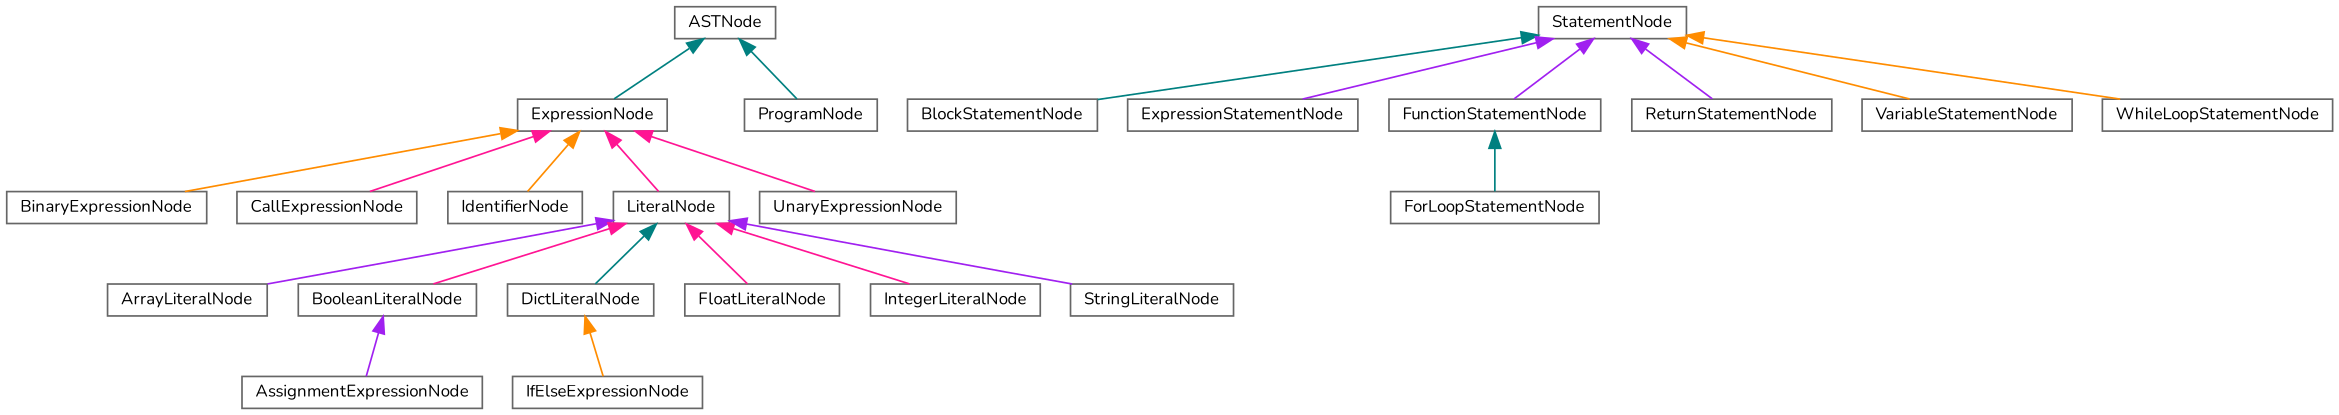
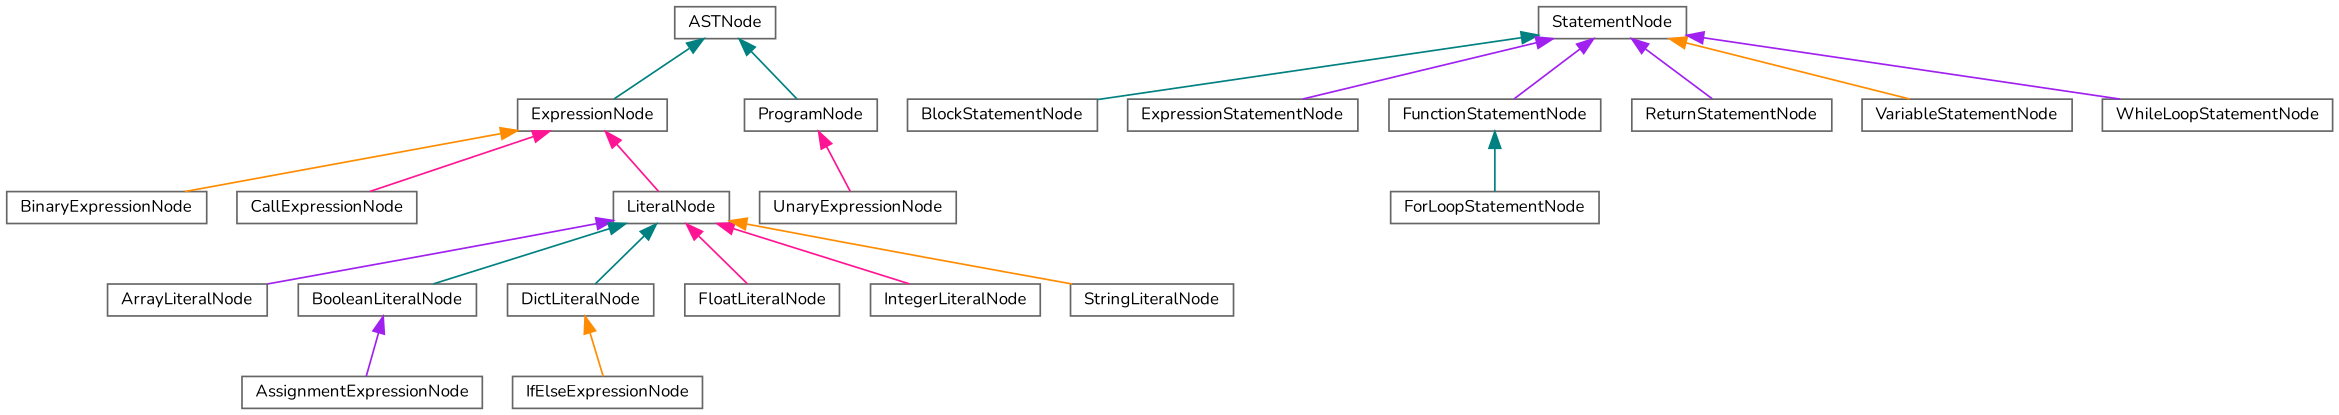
(1912, 68) -> (1912, 68)
(733, 164) -> (838, 169)
(515, 208) -> none
(909, 254) -> (909, 254)
(521, 256) -> (521, 256)
